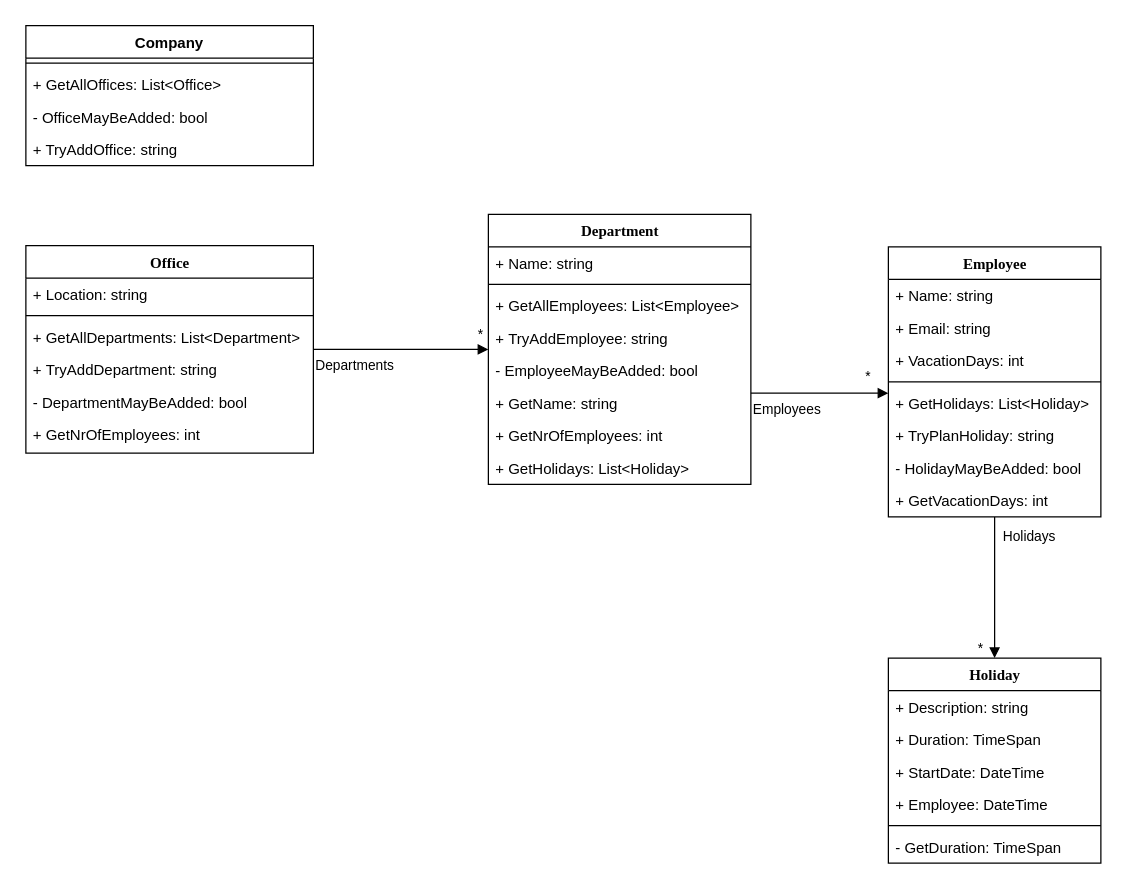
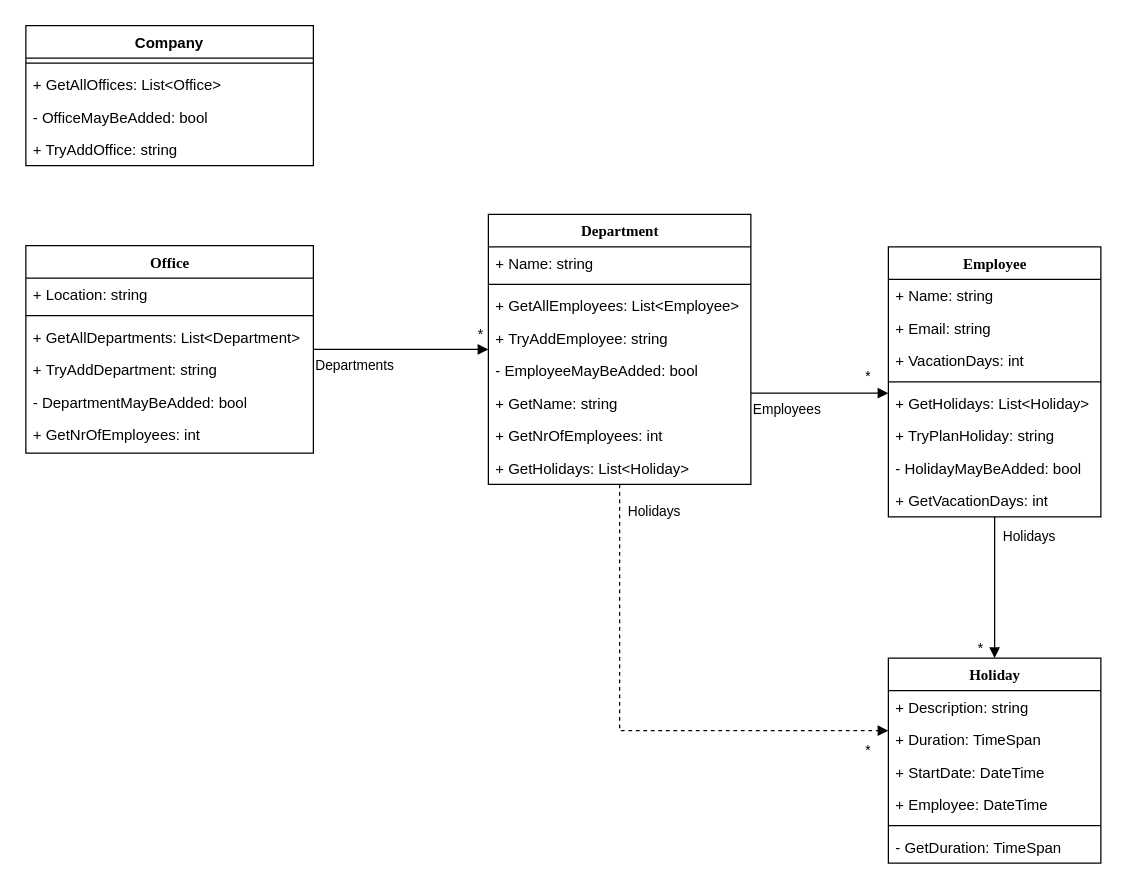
none -> (625, 731)
